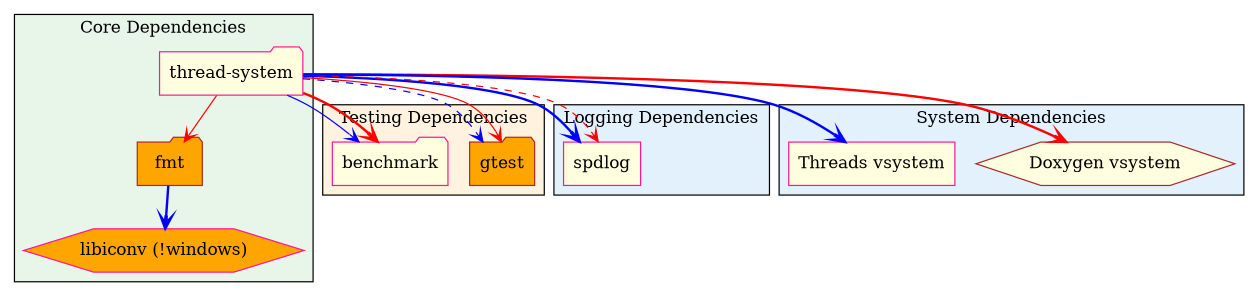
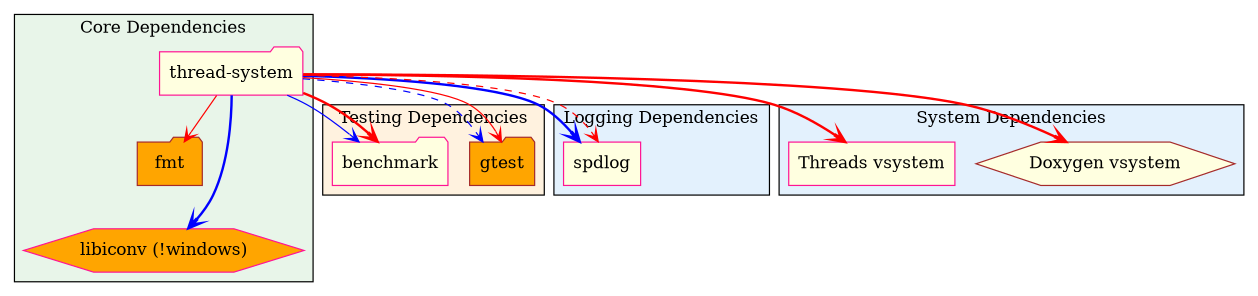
(668, 88) -> (668, 88)
(167, 201) -> (225, 161)
